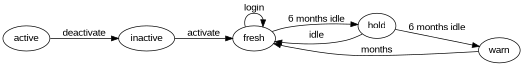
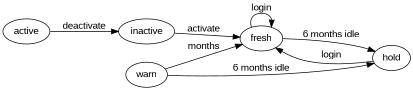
(317, 35) -> (331, 55)
(434, 37) -> (268, 75)
